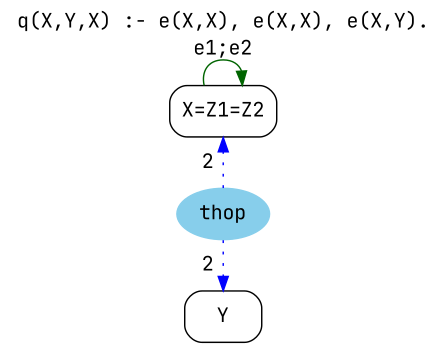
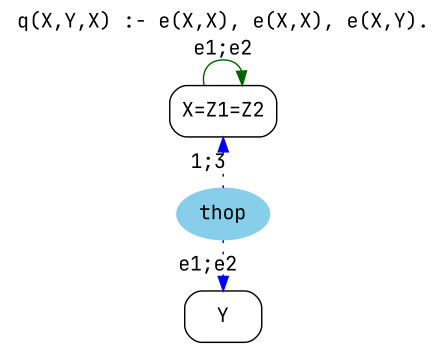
(208, 163) -> (208, 163)
(208, 265) -> (208, 265)
